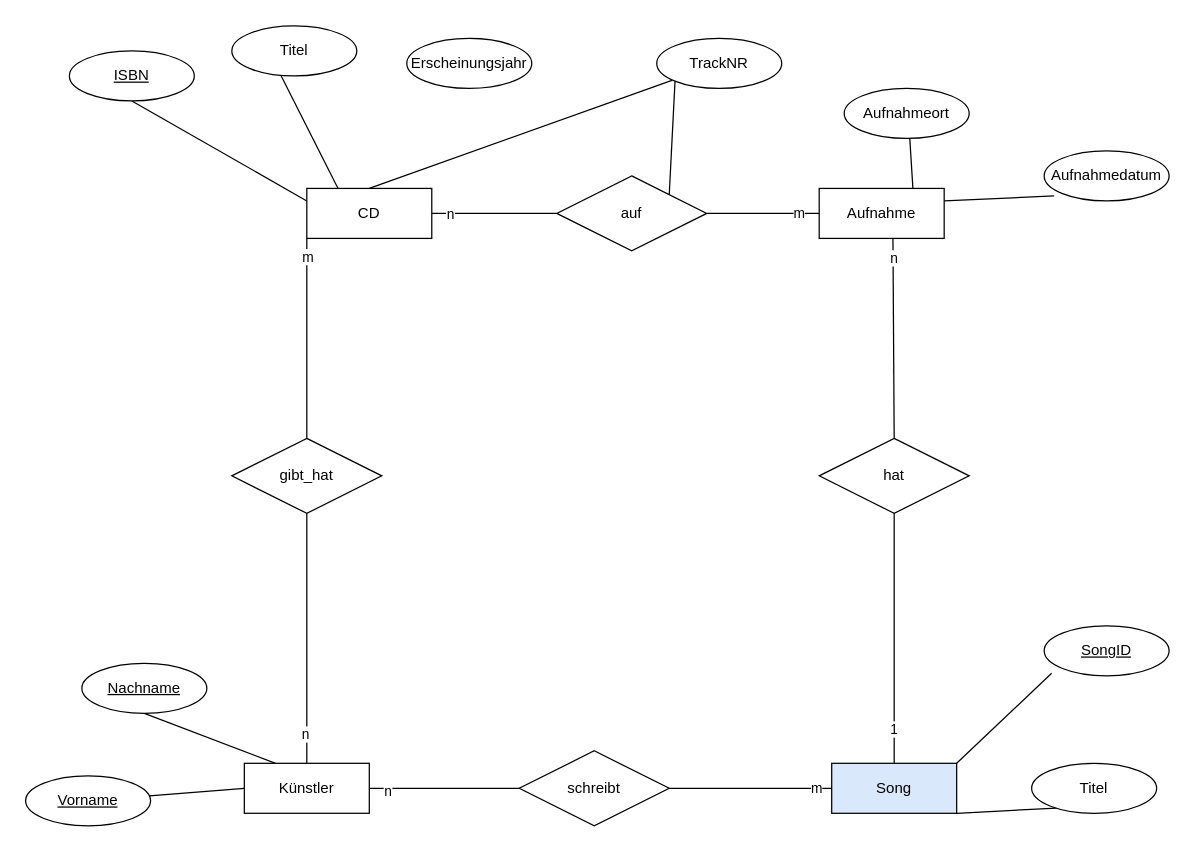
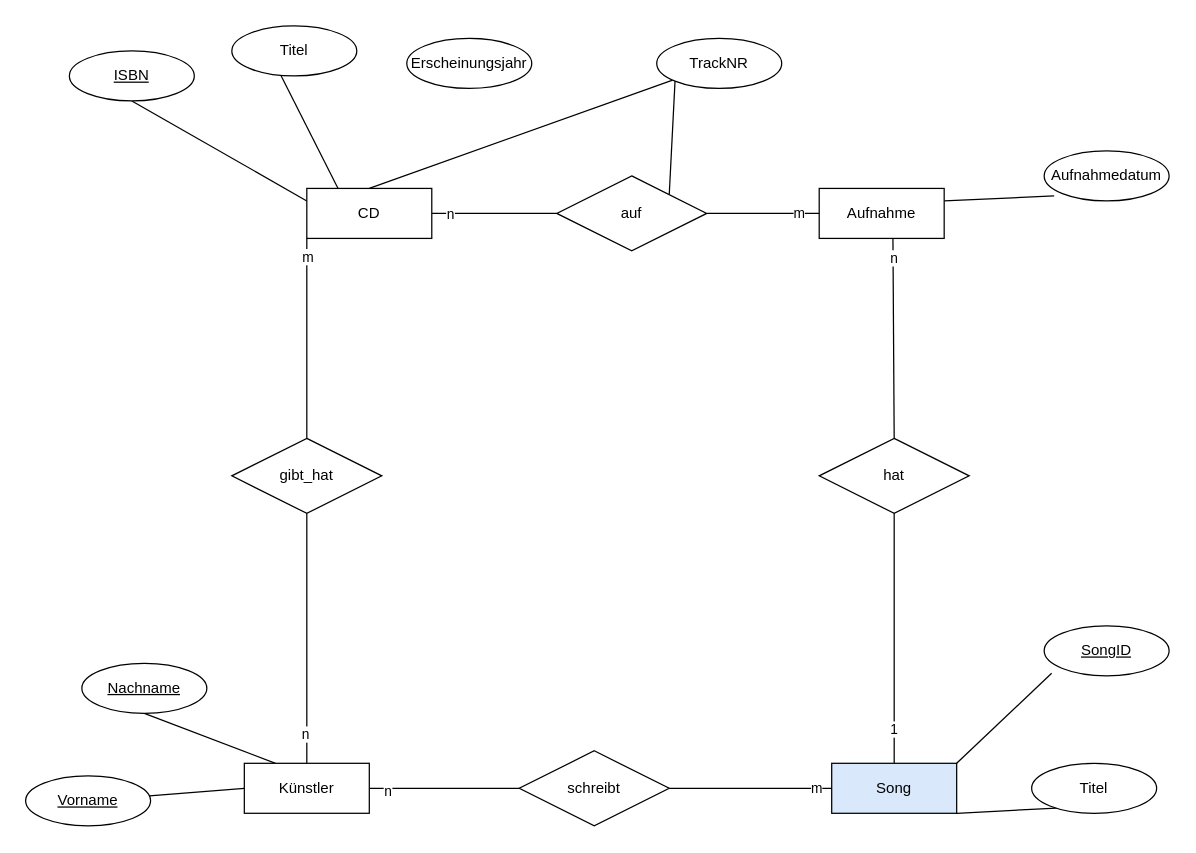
(907, 113) -> none
(912, 162) -> none
